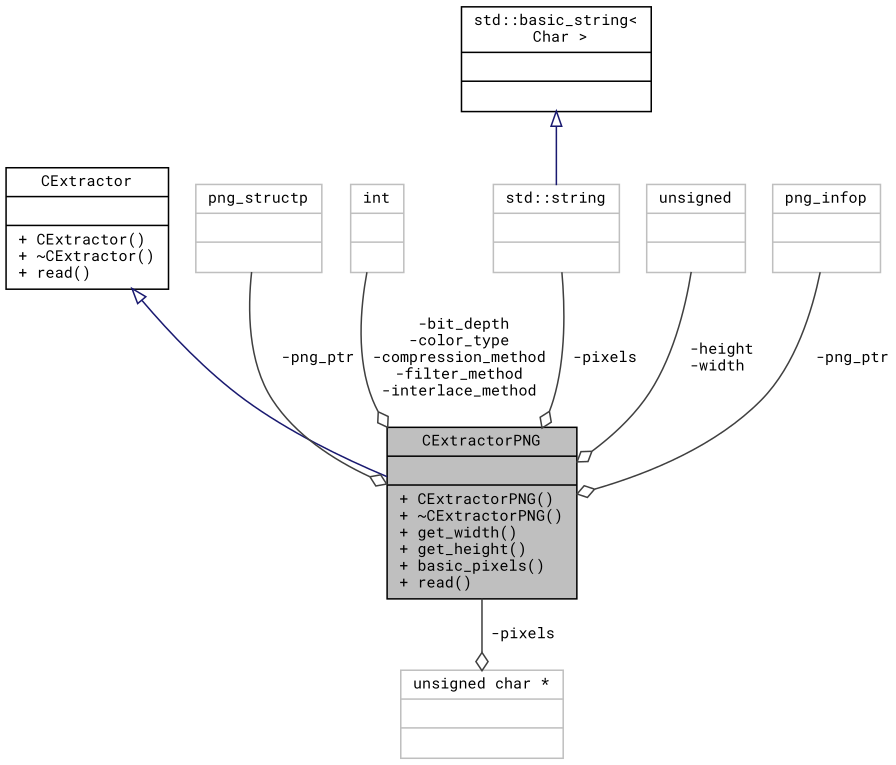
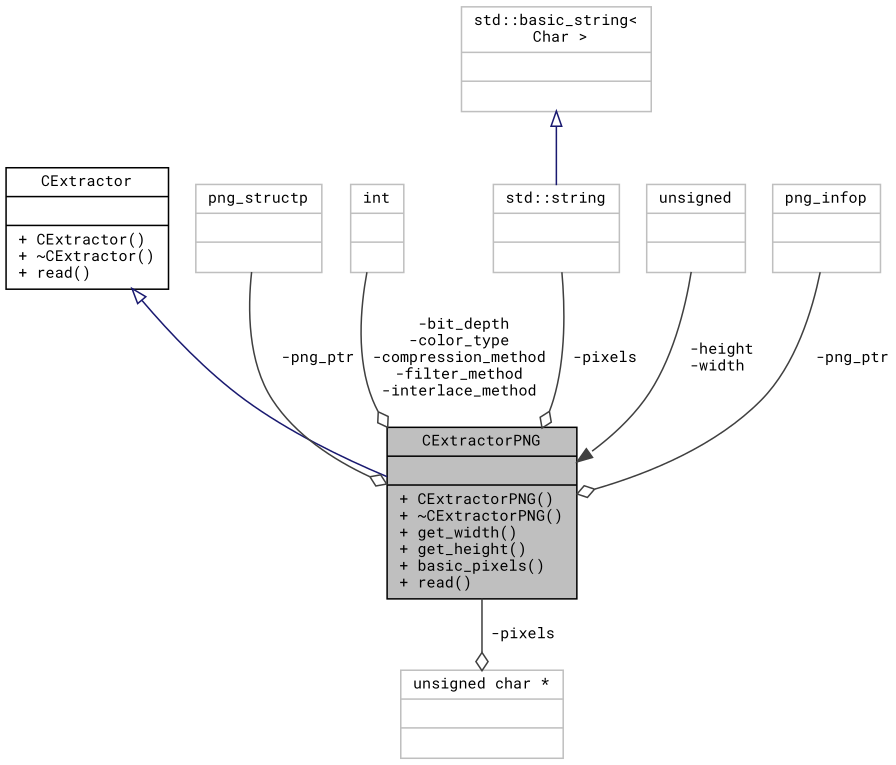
(556, 59) -> (556, 59)
(661, 373) -> (661, 373)
